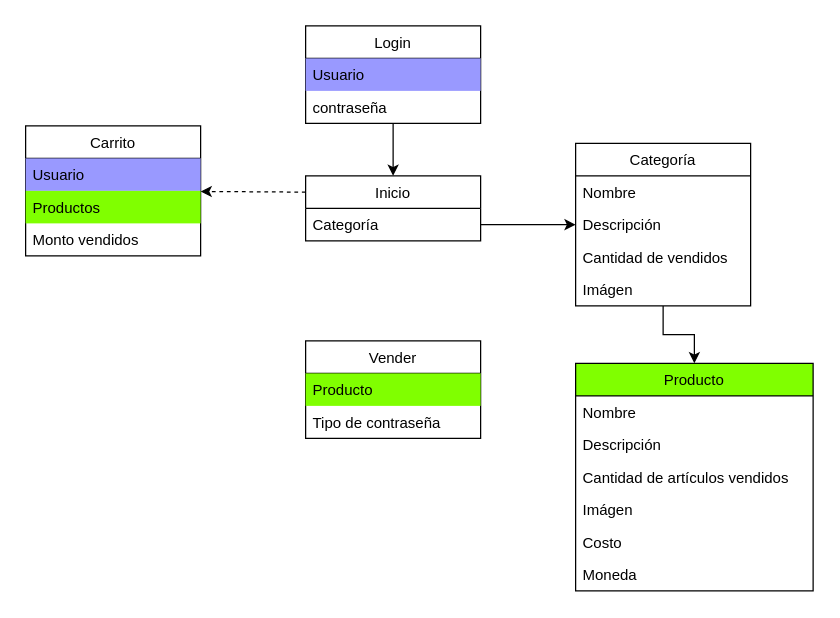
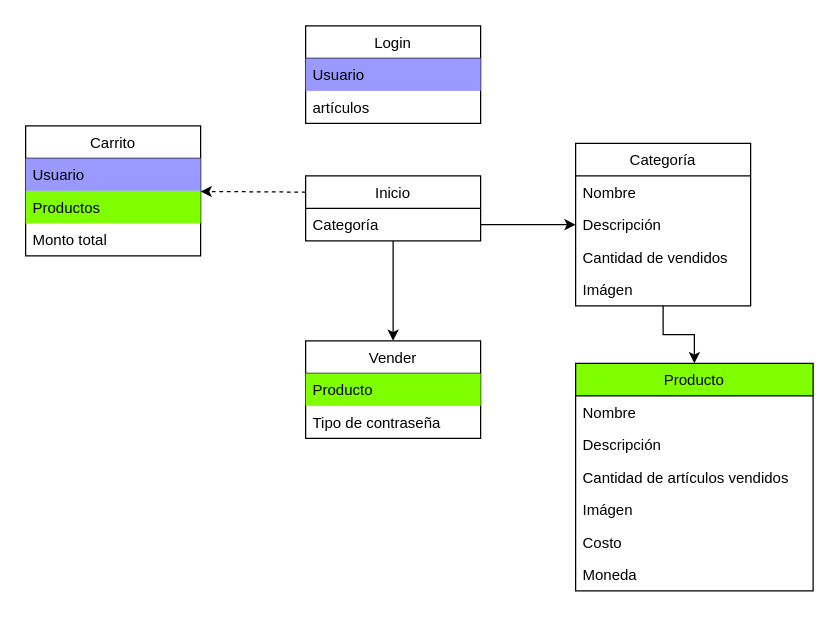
(355, 108) -> (348, 108)
(393, 146) -> none
(87, 240) -> (75, 240)
none -> (393, 288)
